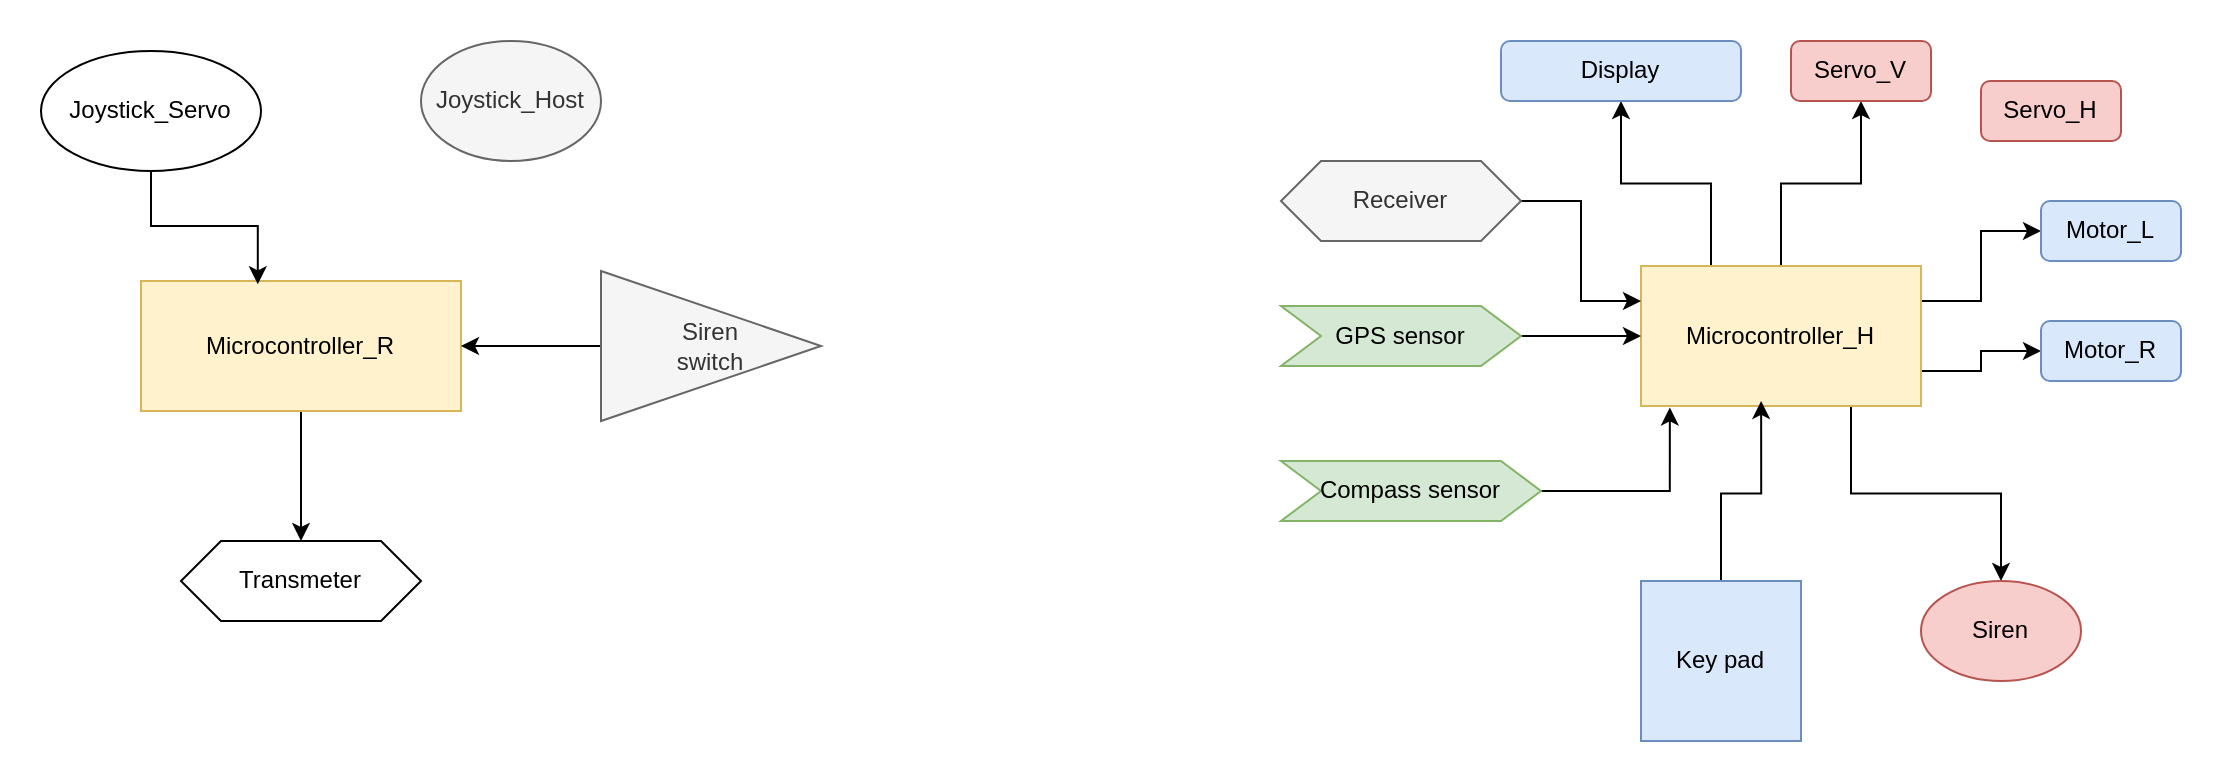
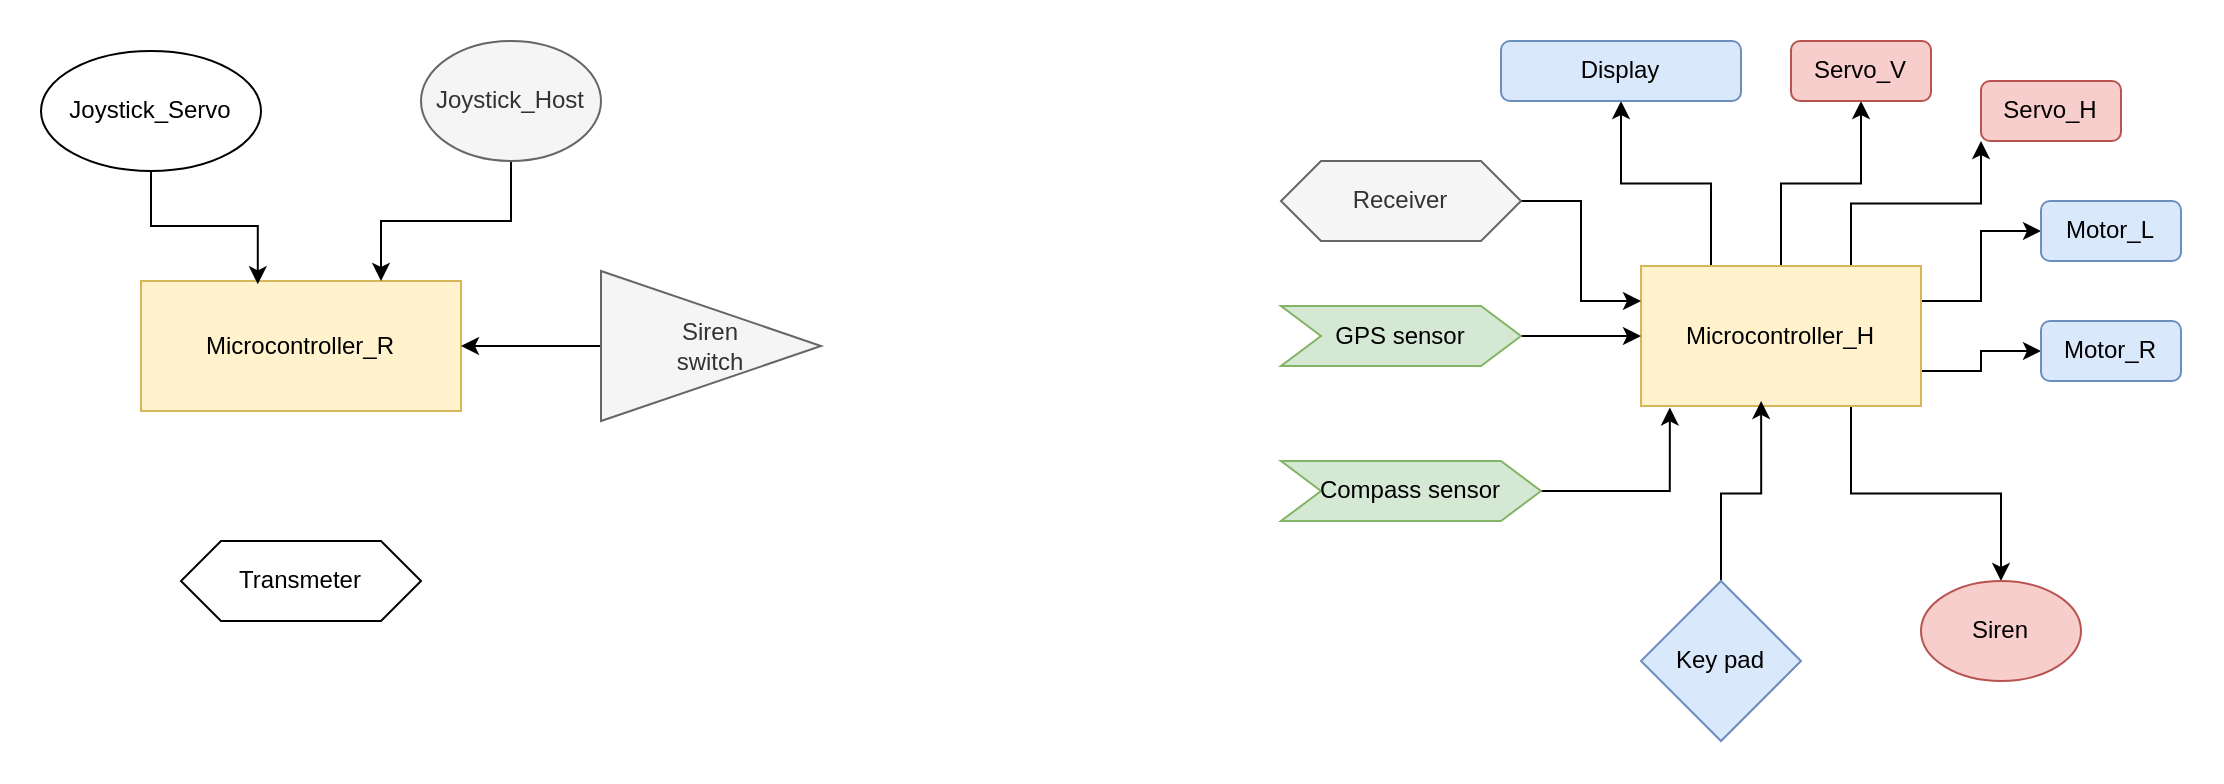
none -> (1909, 204)
none -> (453, 221)
(301, 469) -> none
(1721, 661) -> (1721, 661)
